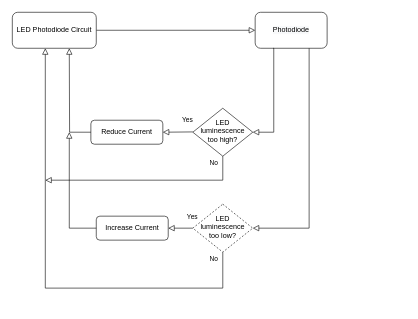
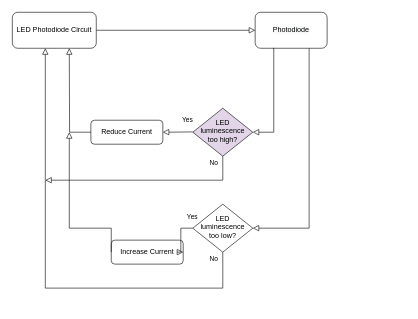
(223, 132) -> (223, 132)
(132, 228) -> (147, 252)
(223, 228) -> (223, 228)
